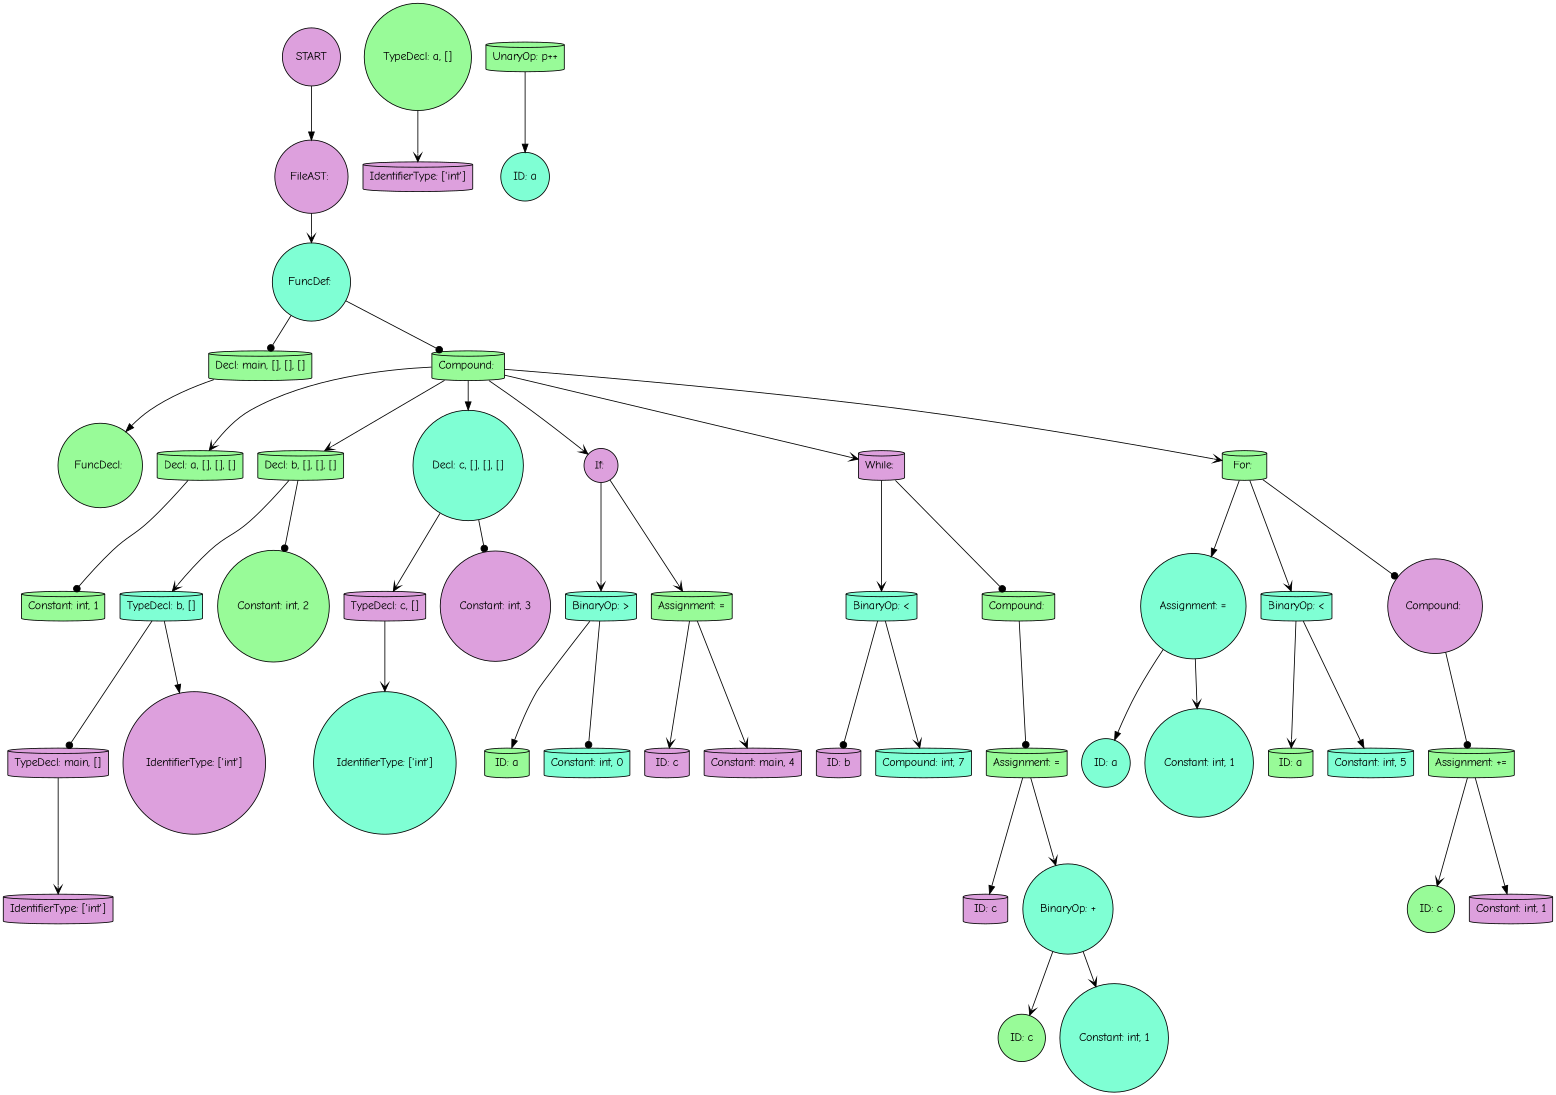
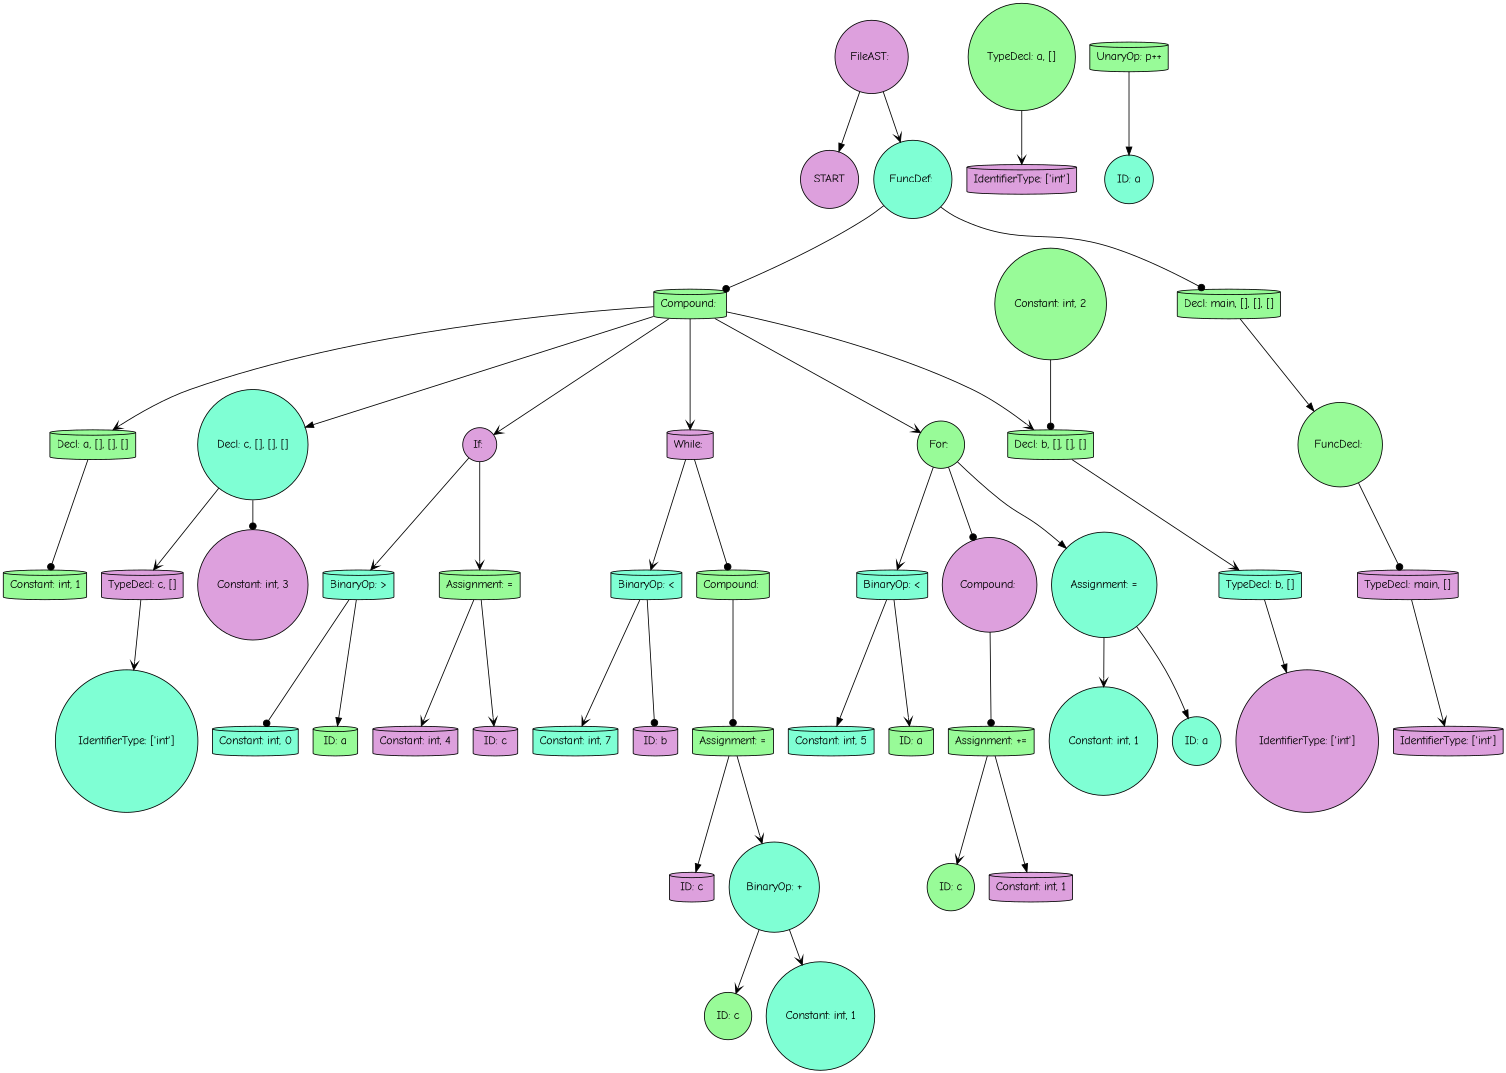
(311, 109) -> (851, 118)
(1245, 465) -> (941, 445)
(292, 513) -> (1051, 391)
(112, 682) -> (1378, 523)
(753, 763) -> (415, 741)
(924, 763) -> (575, 741)
